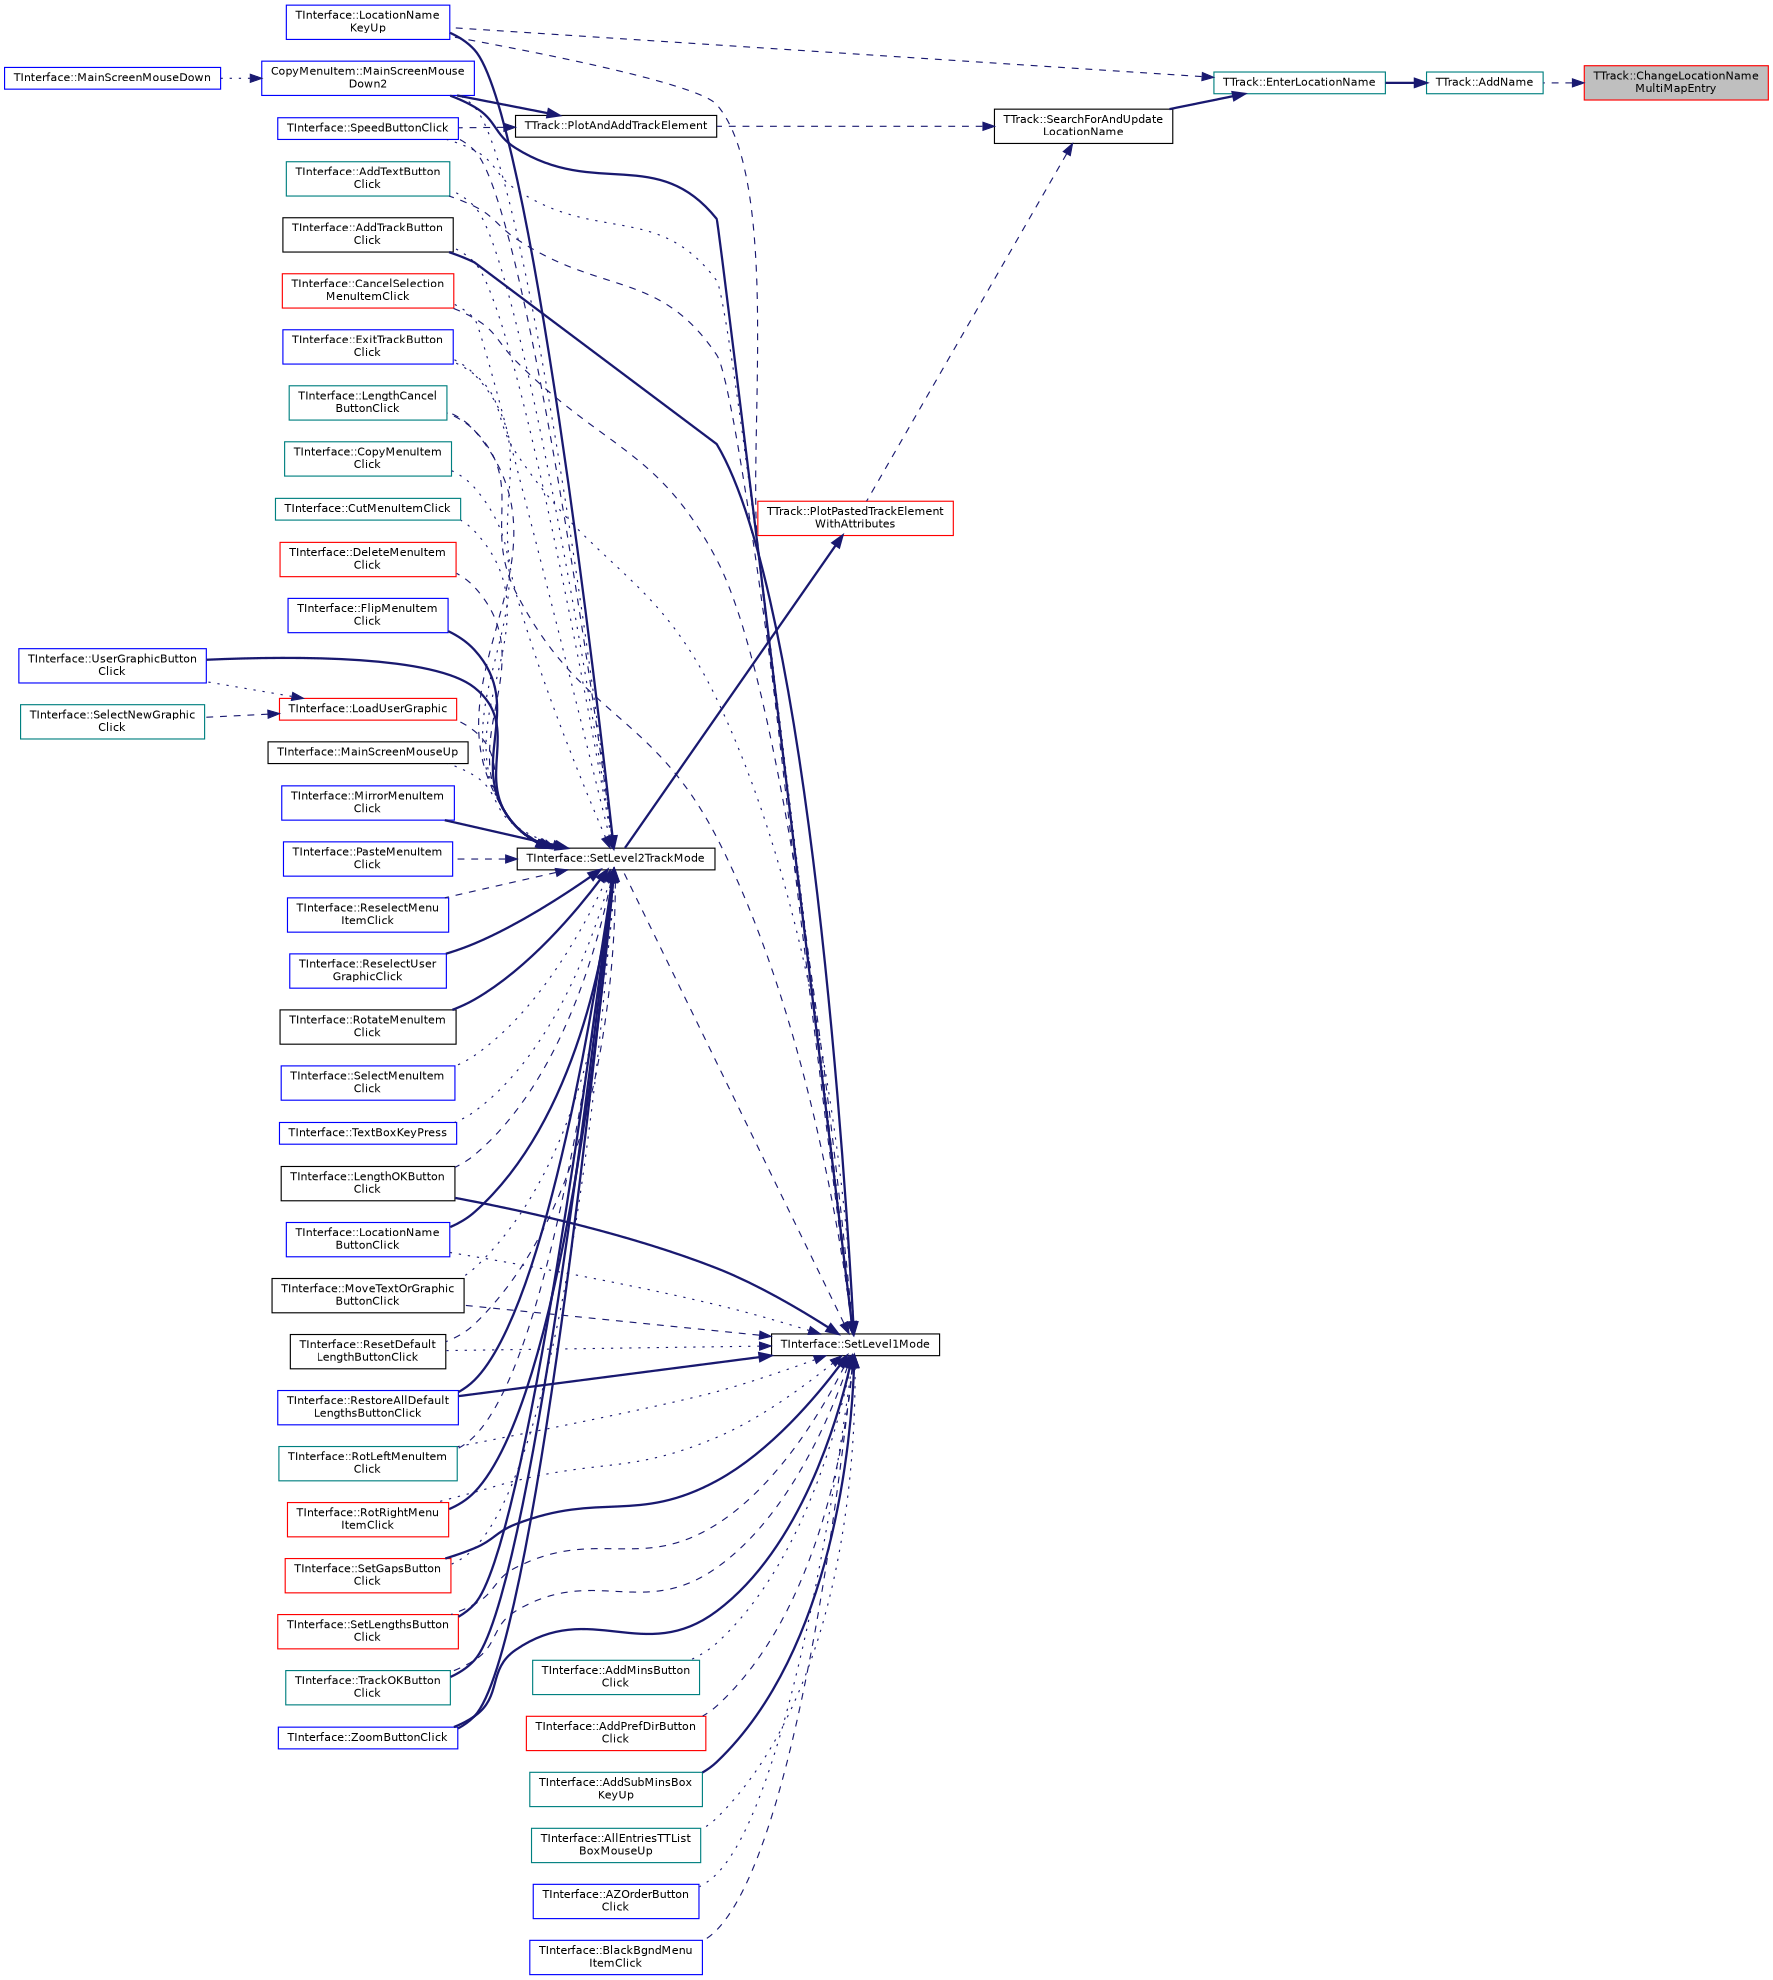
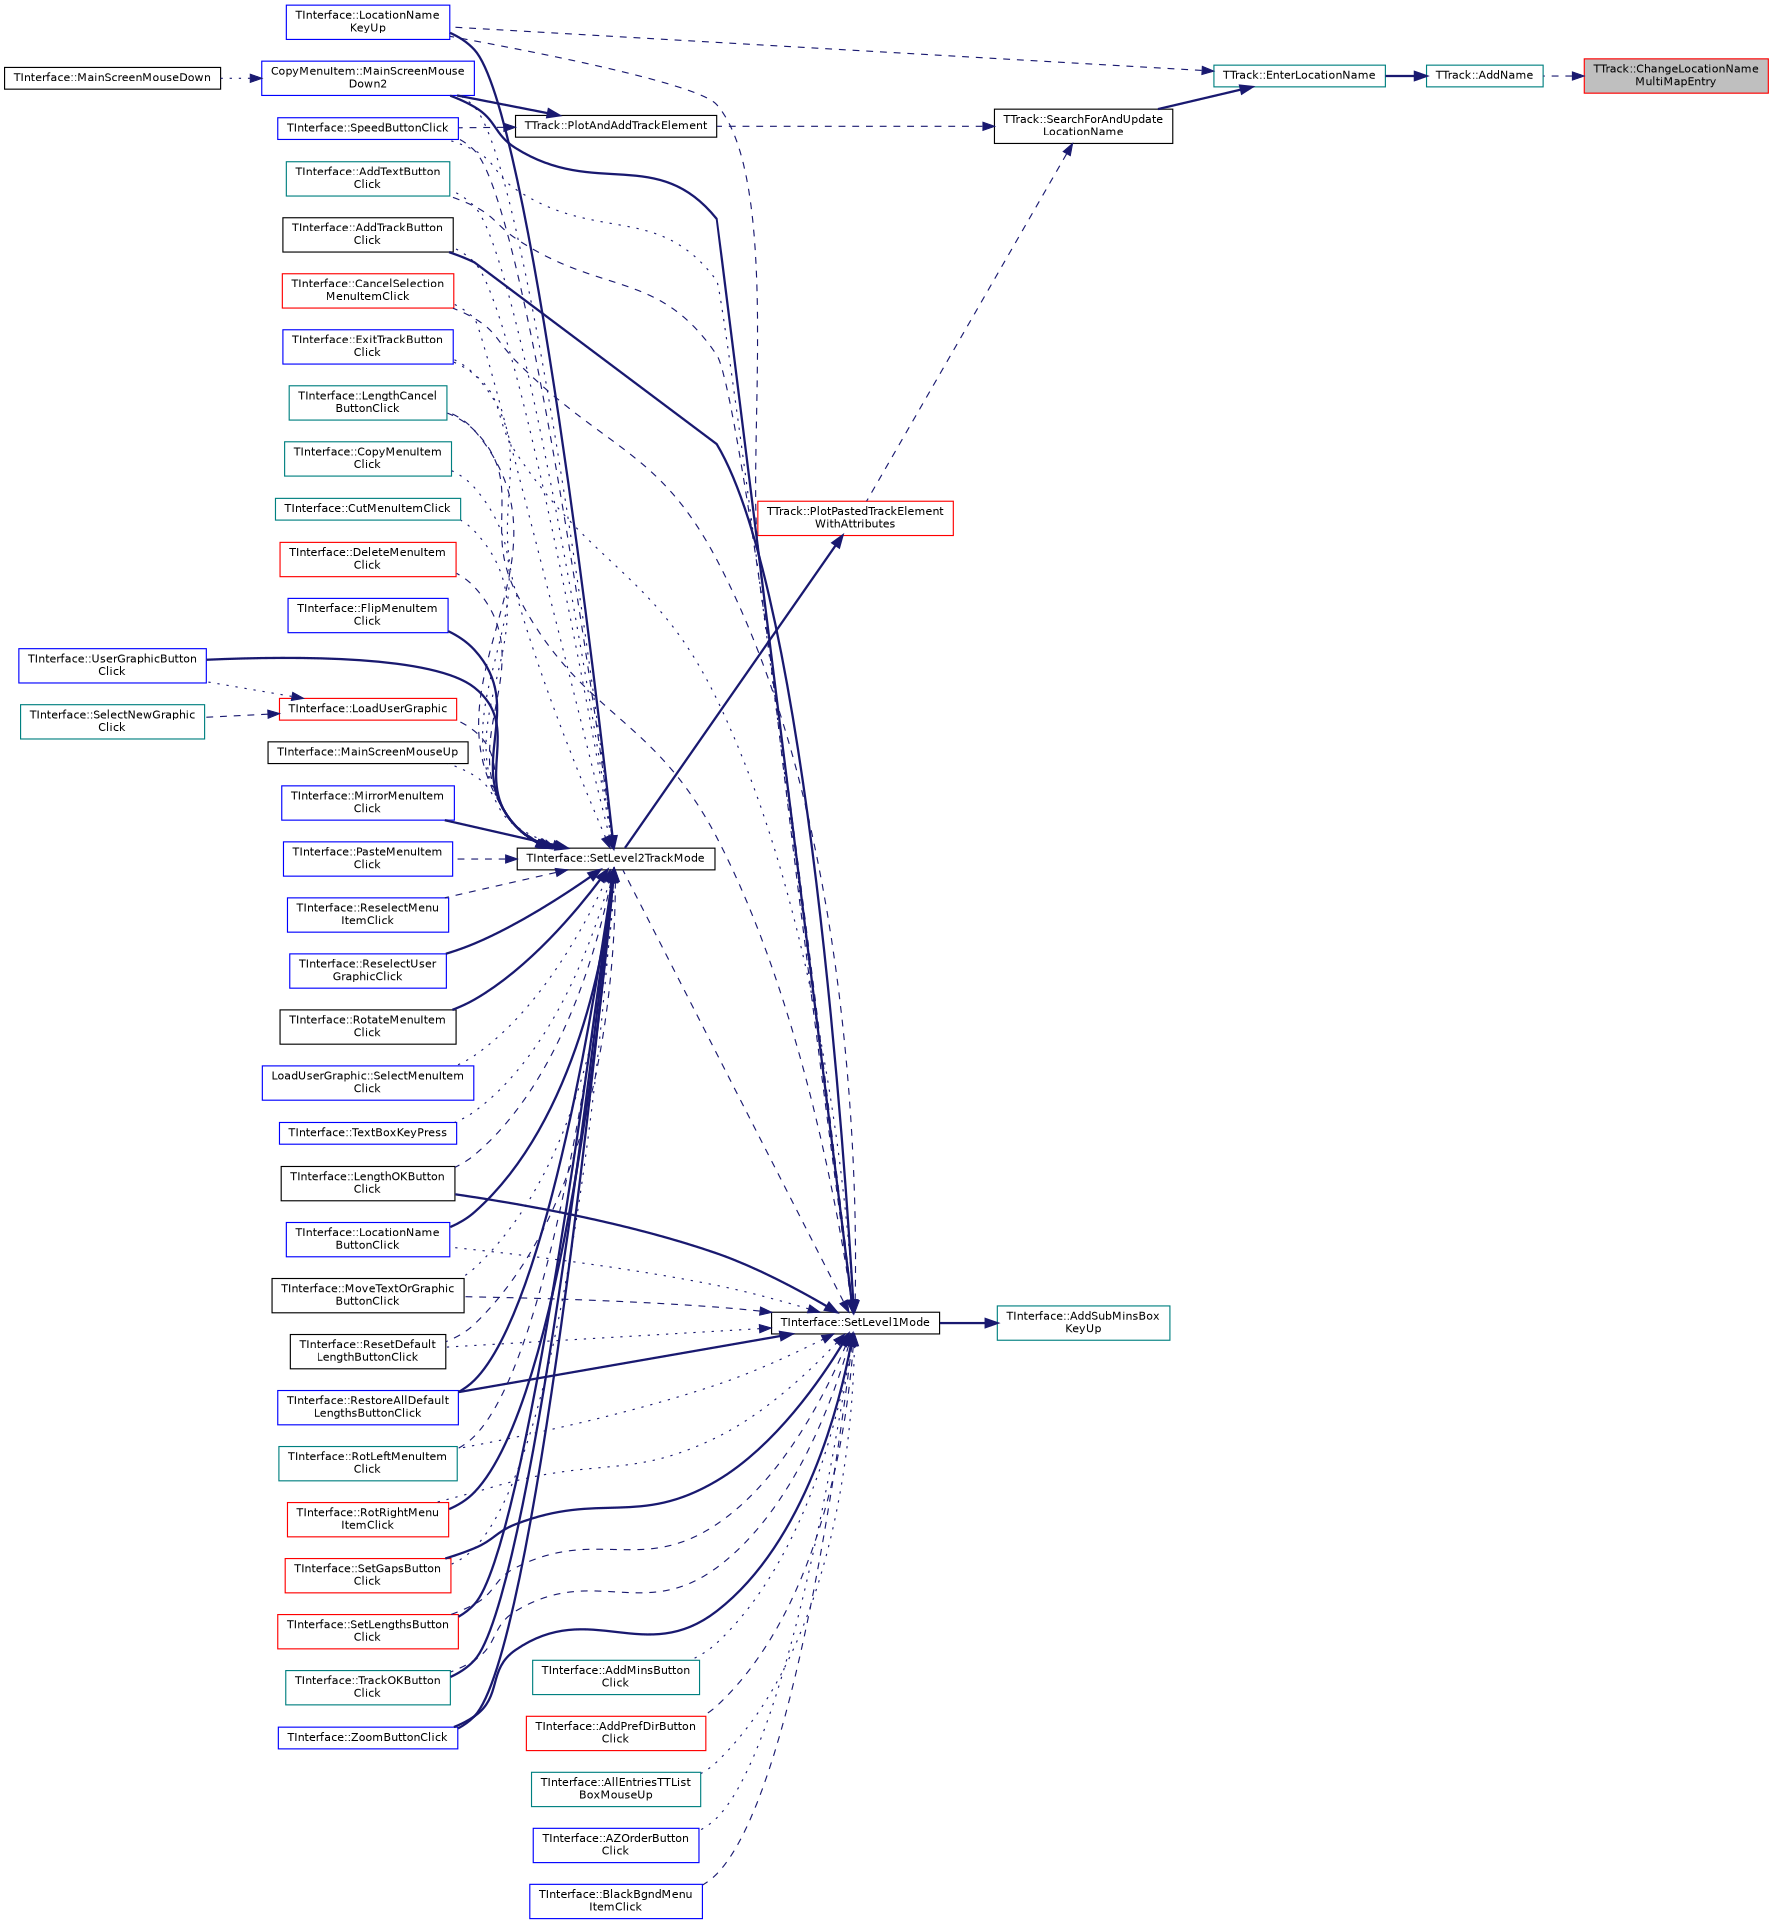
(113, 78) -> (113, 78)
(368, 1083) -> (368, 1083)
(793, 1648) -> (963, 1323)
